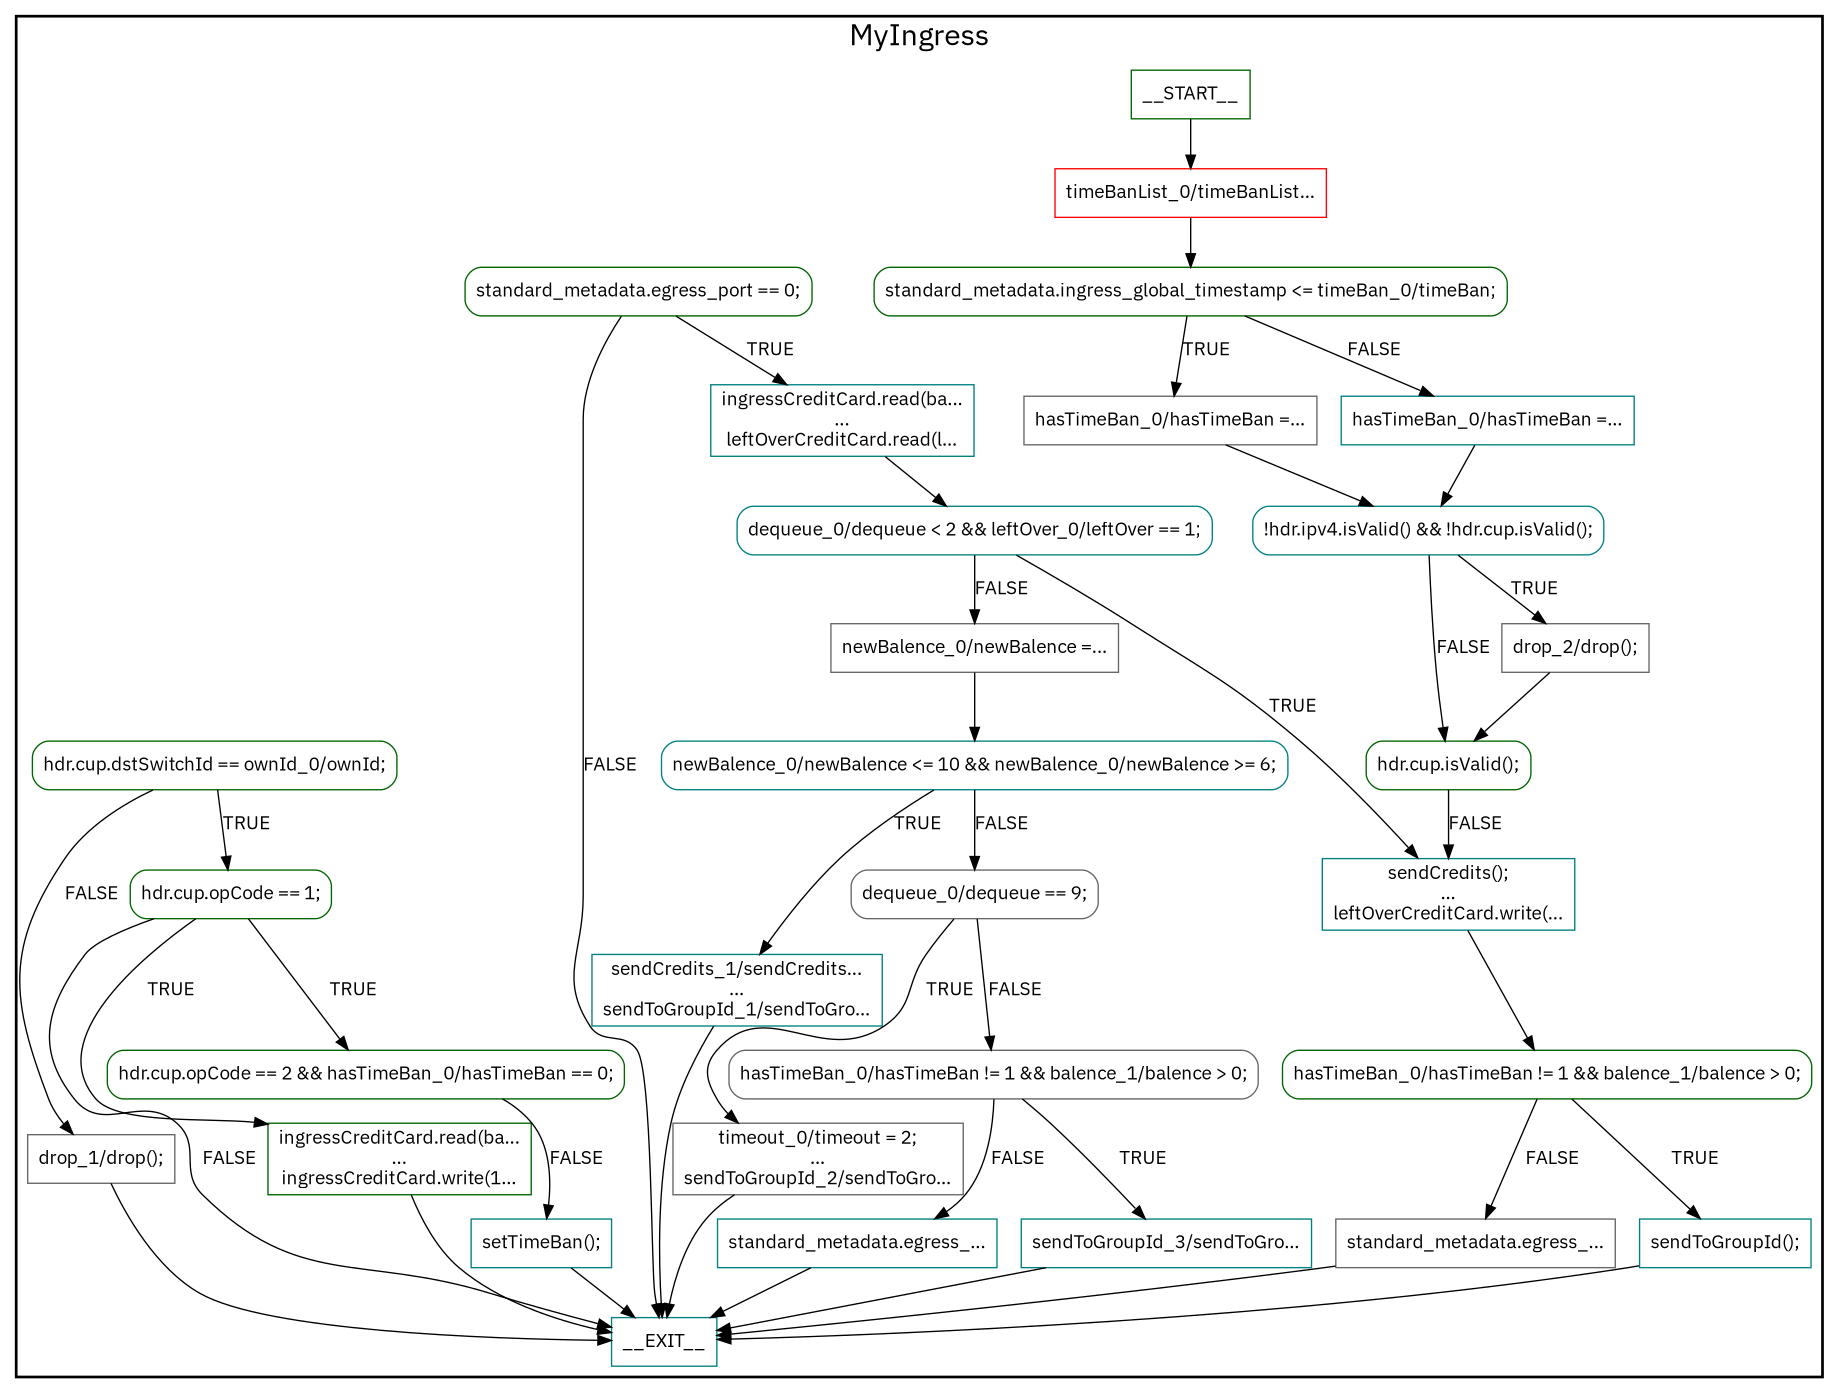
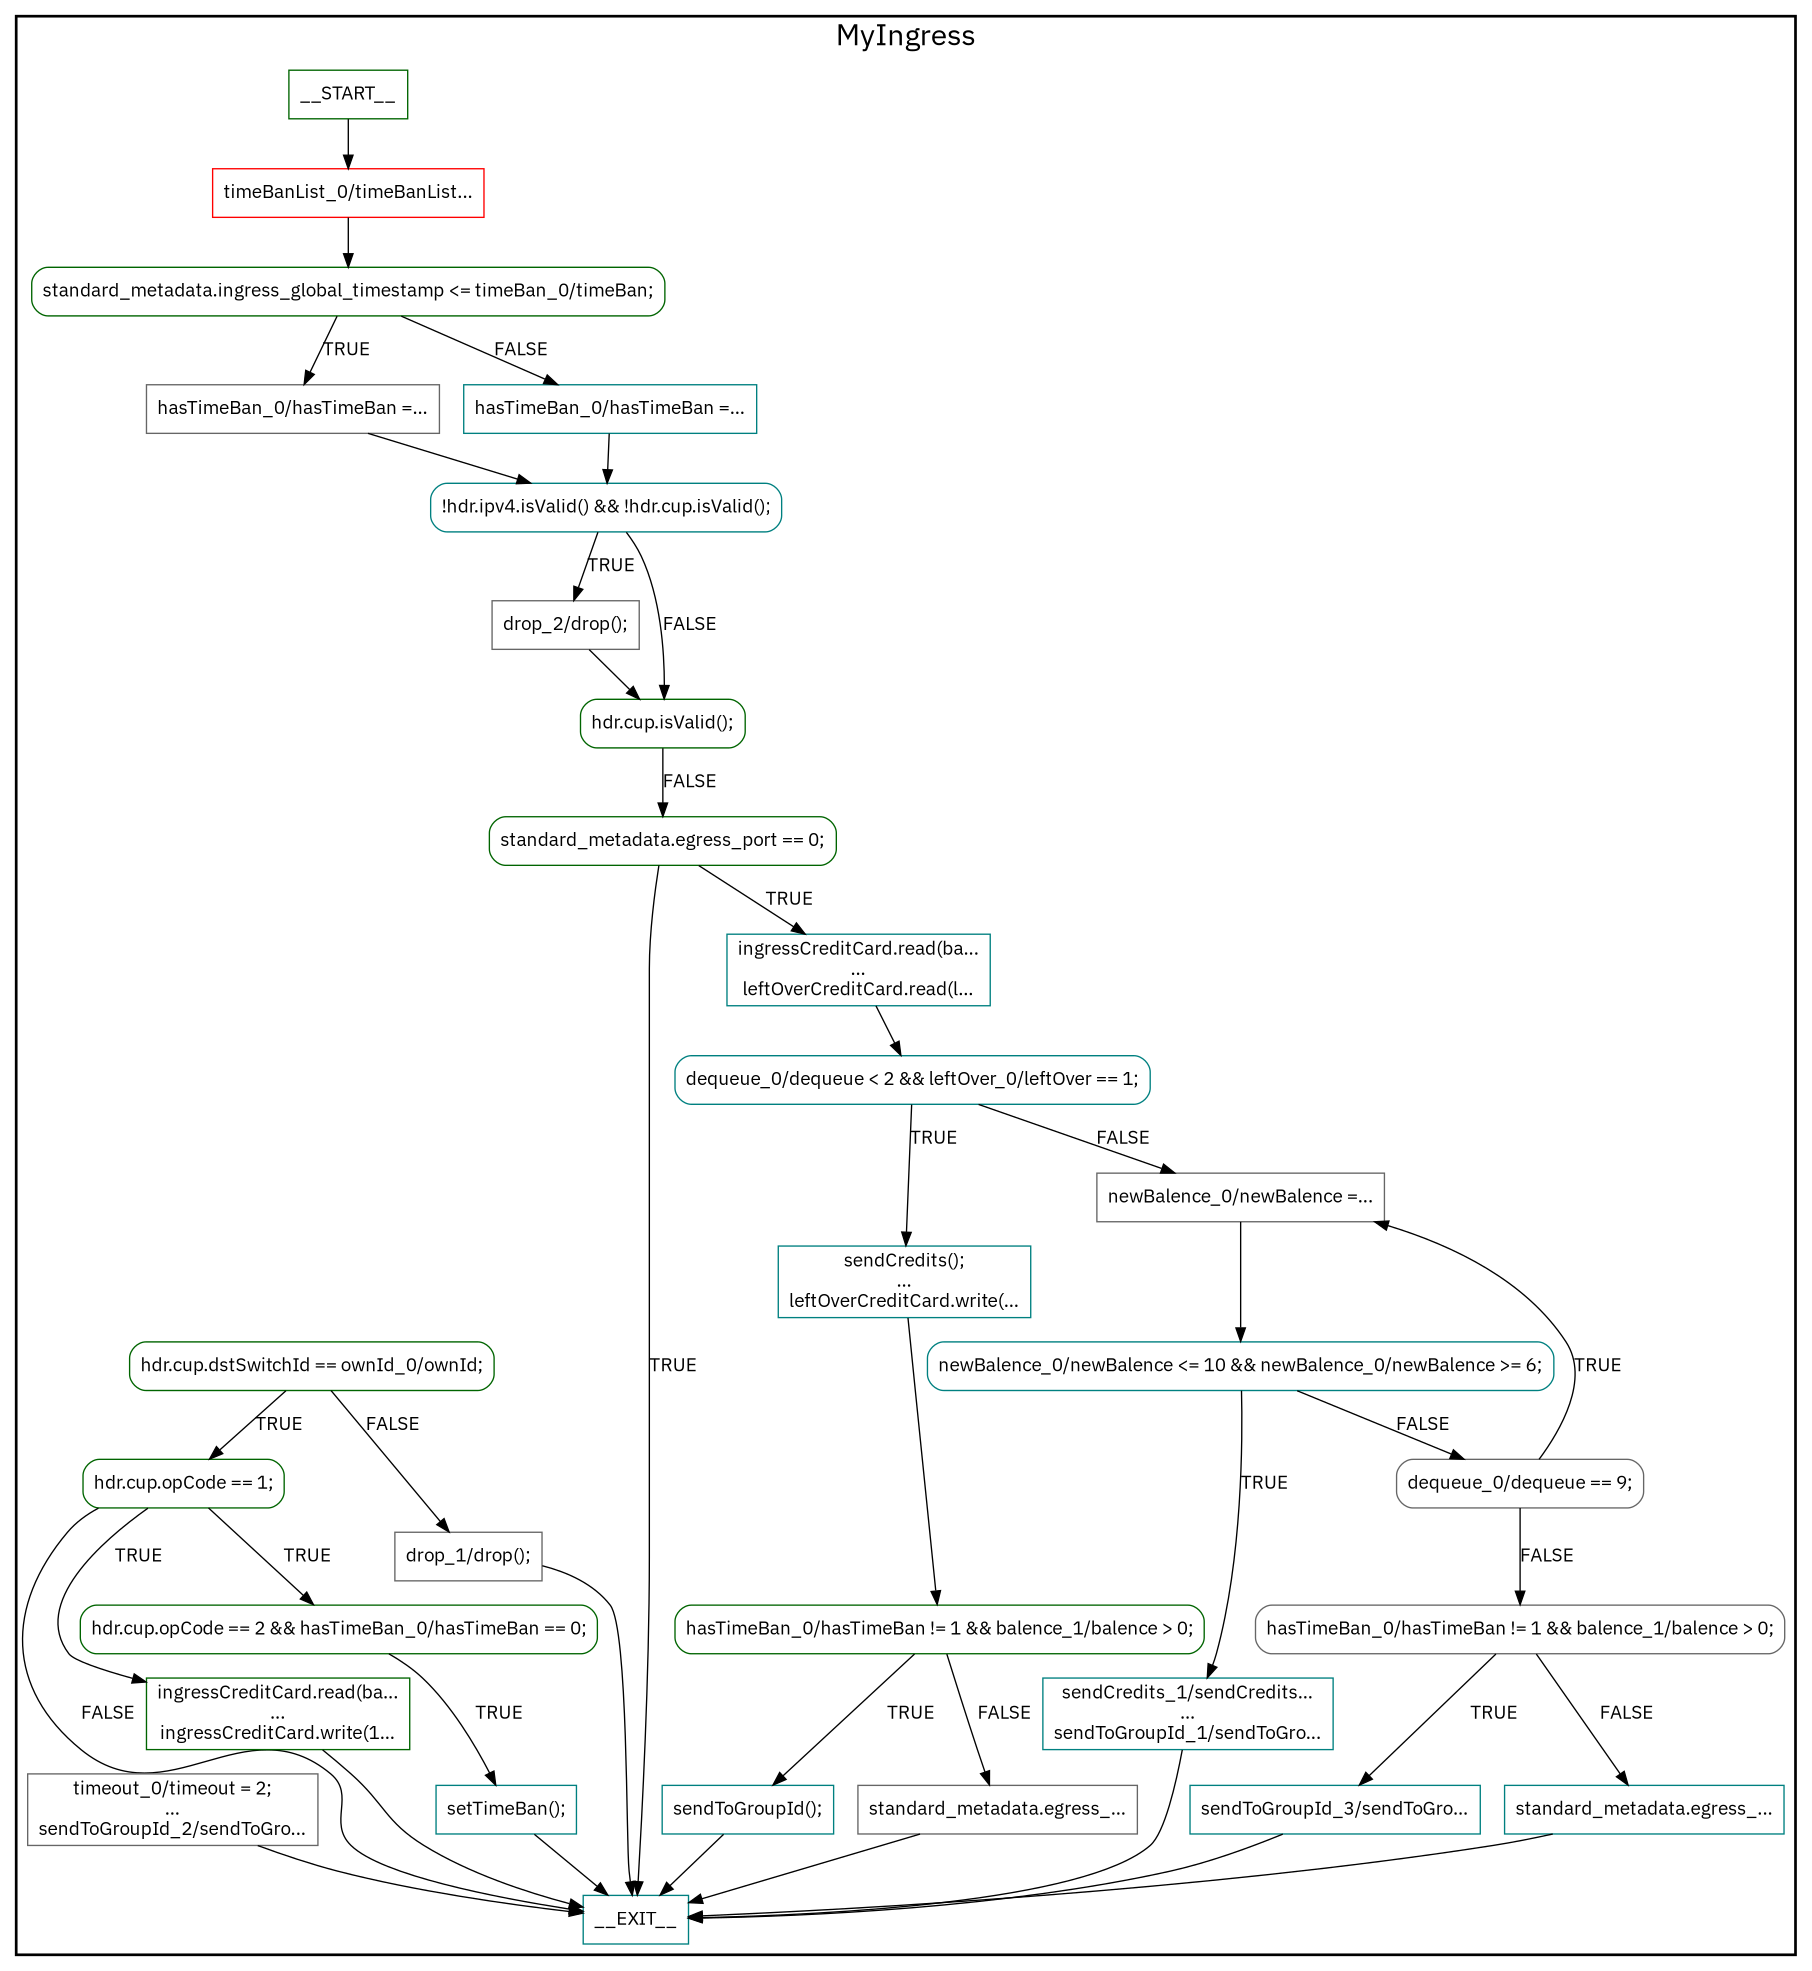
(610, 765) -> (674, 1366)
(1449, 817) -> (663, 776)
(827, 1038) -> (1537, 1308)
(576, 1159) -> (500, 1714)
